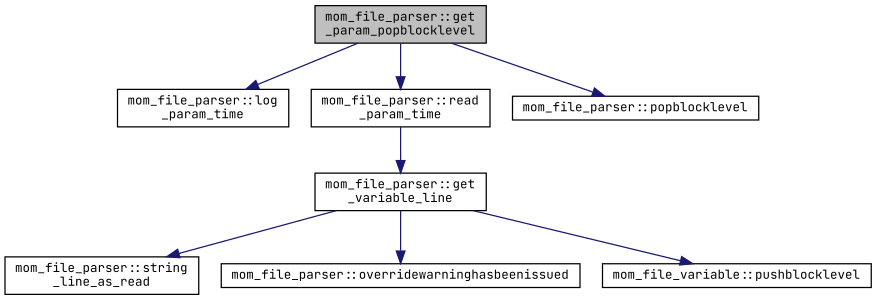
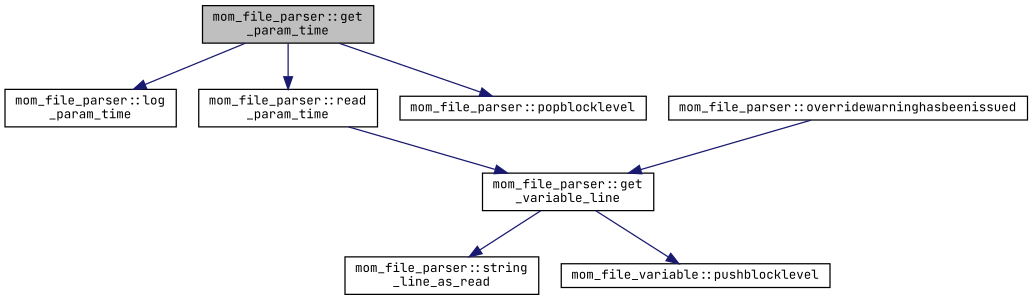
(401, 24) -> (288, 24)
(401, 231) -> (726, 145)
